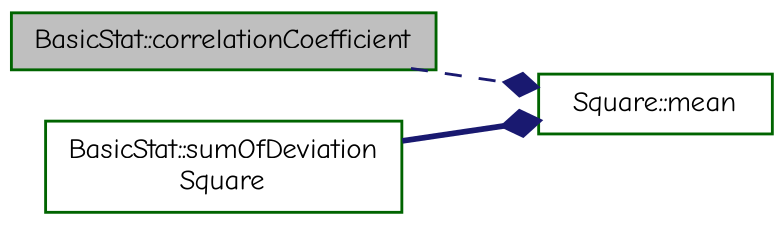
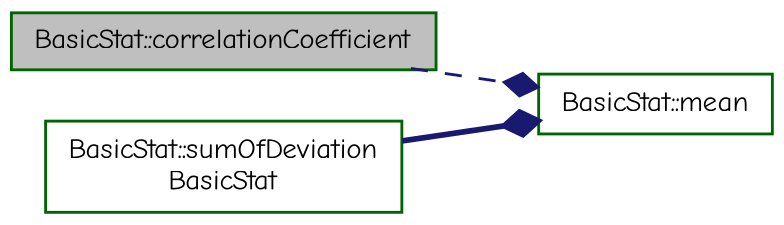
(655, 104) -> (655, 104)
(224, 167) -> (224, 167)
